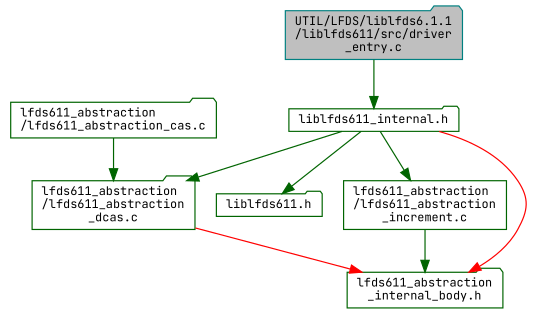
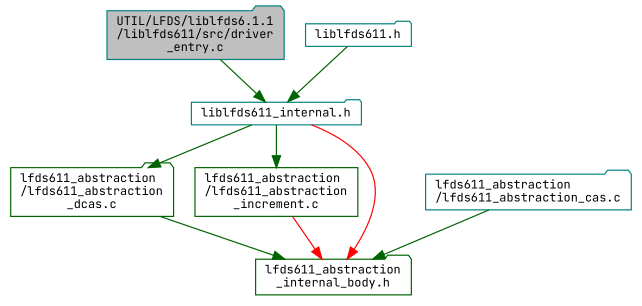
(114, 120) -> (528, 192)
(374, 120) -> (276, 114)
(114, 153) -> (437, 232)
(326, 159) -> (322, 70)
(269, 205) -> (358, 35)
(425, 245) -> (304, 233)
(273, 249) -> (217, 236)
